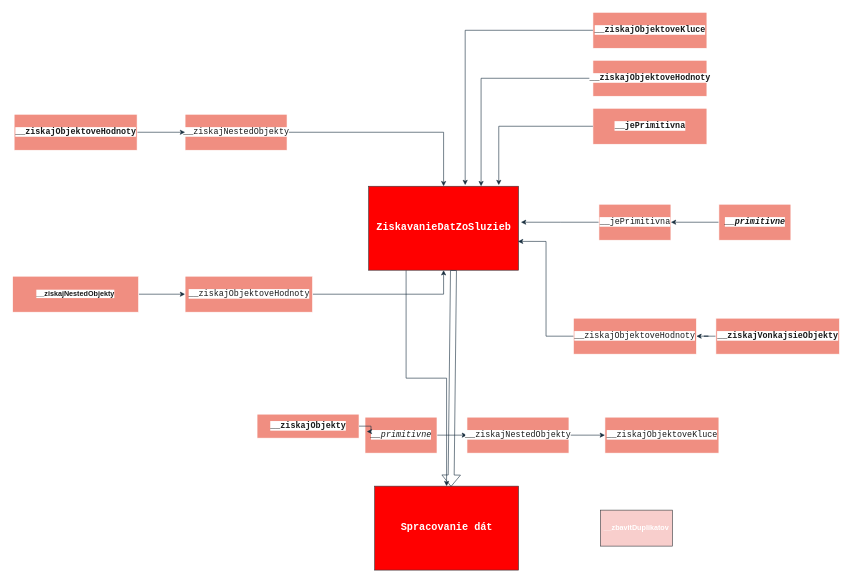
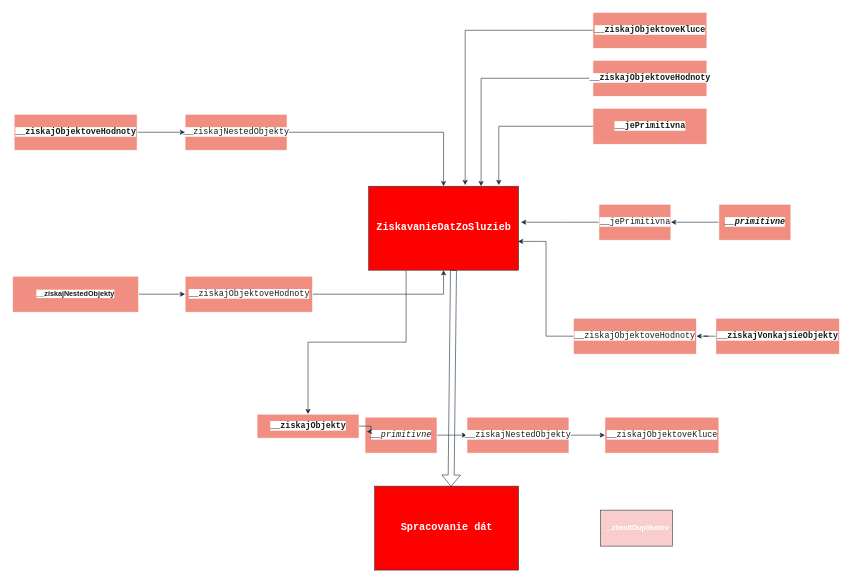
(446, 389) -> (308, 342)
